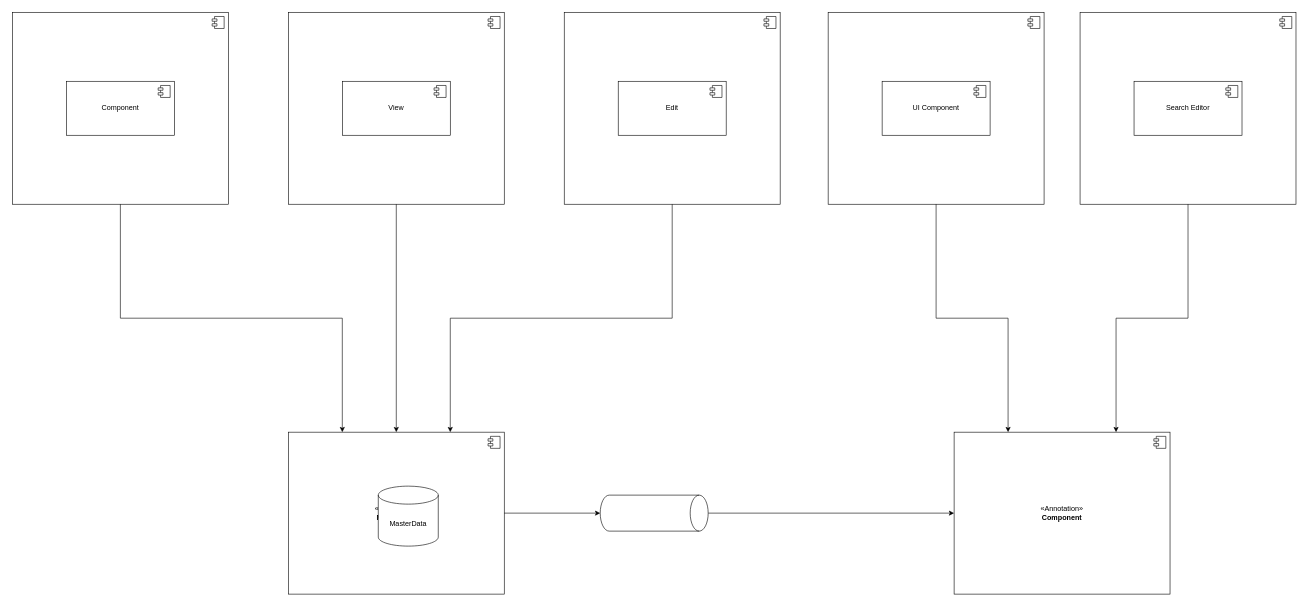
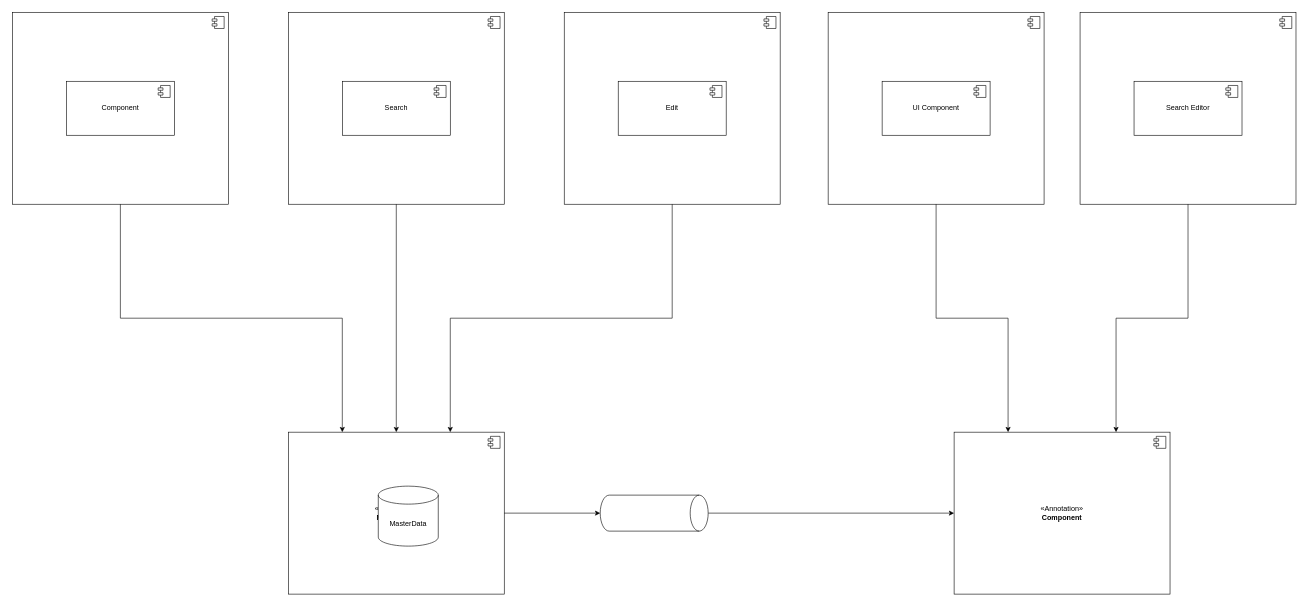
(396, 108) -> (396, 108)
